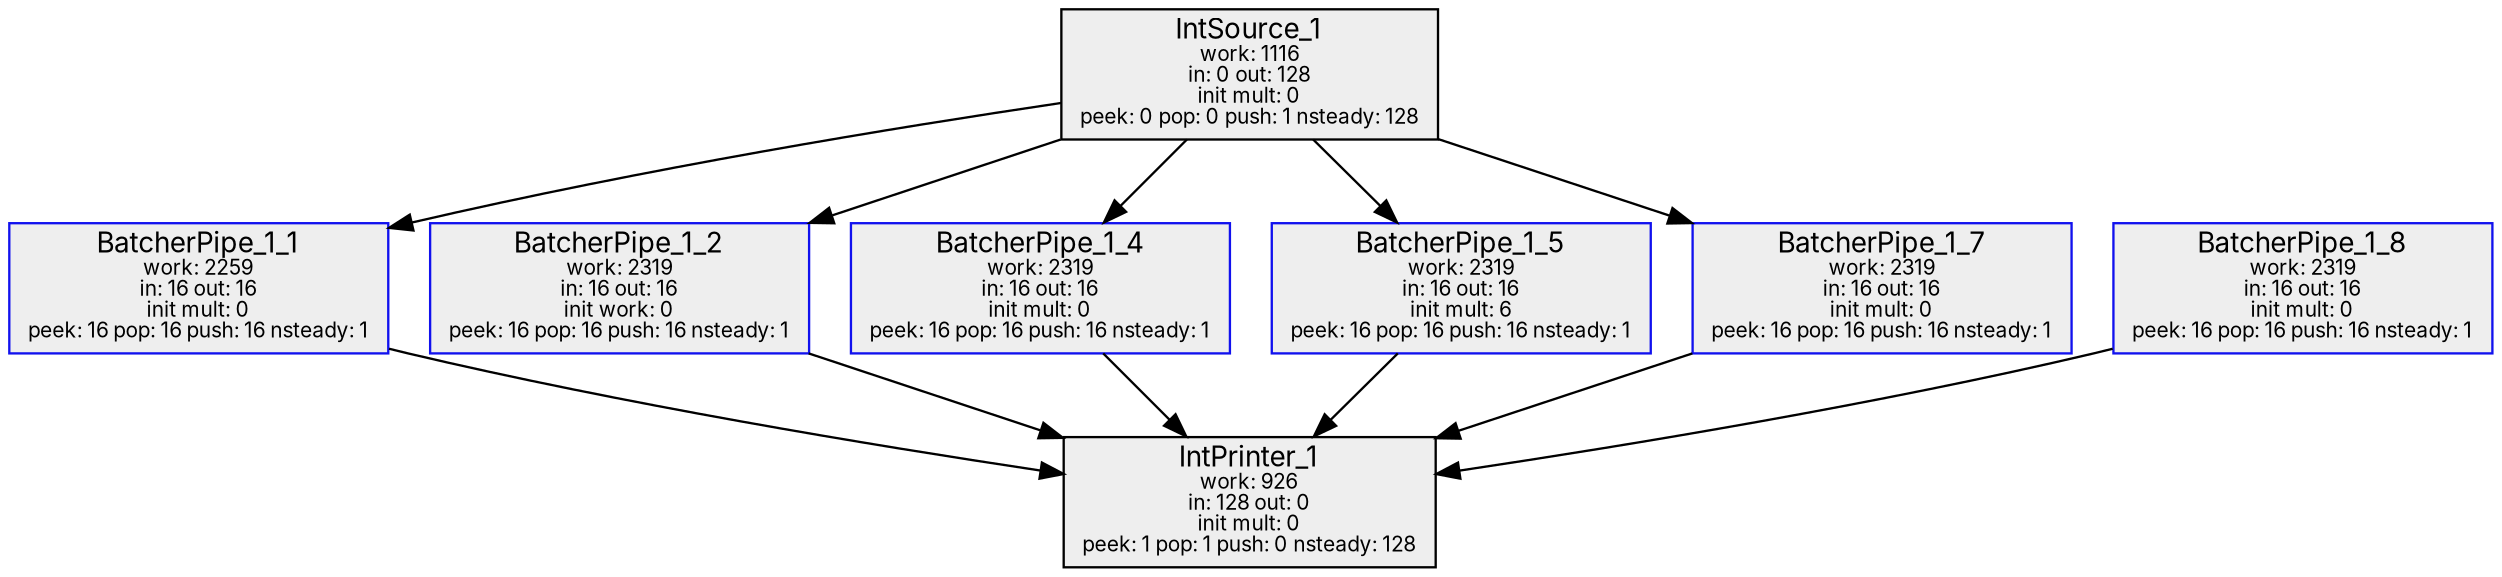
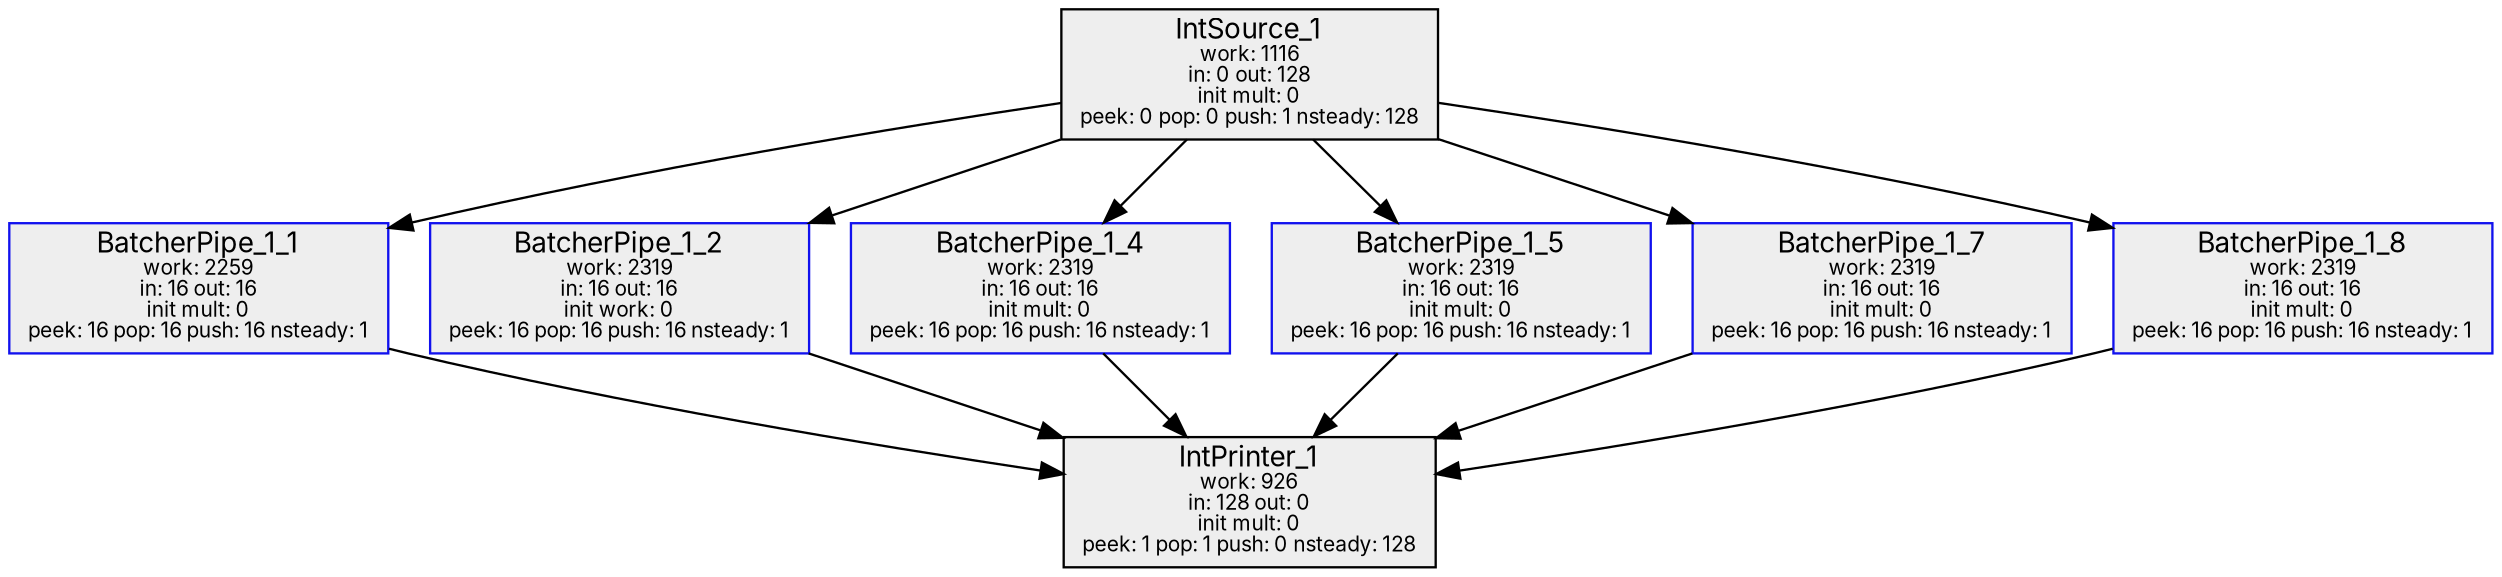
none -> (1766, 156)
(1461, 310) -> (1461, 310)
